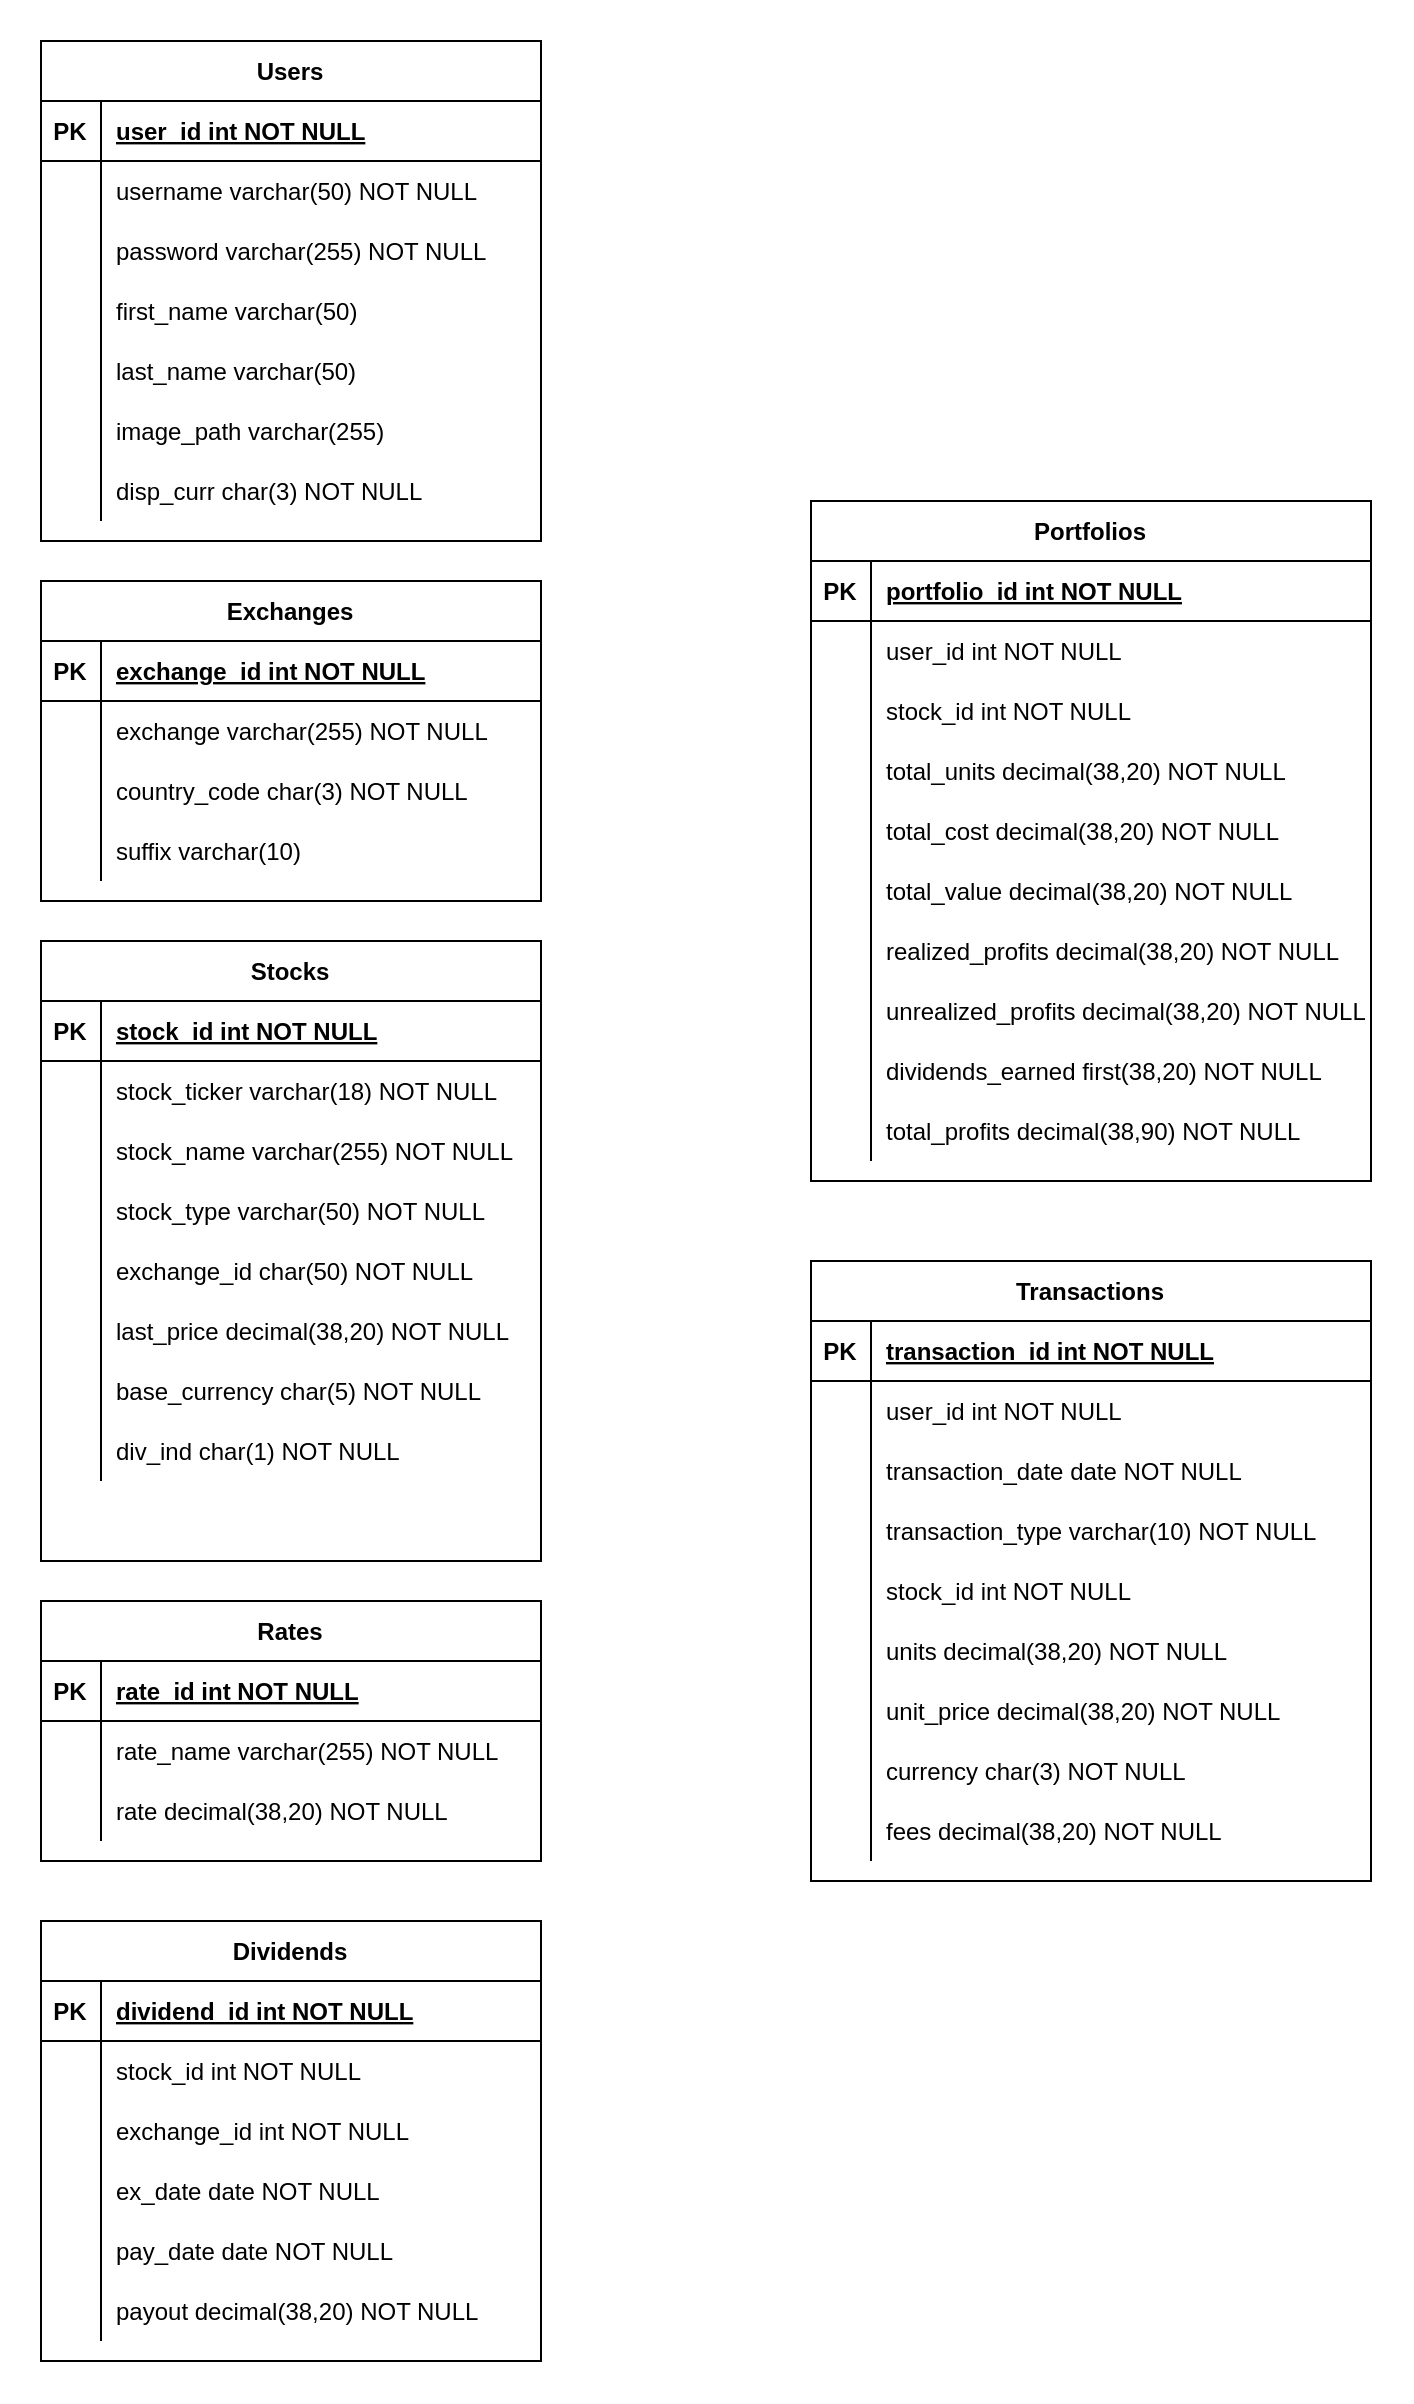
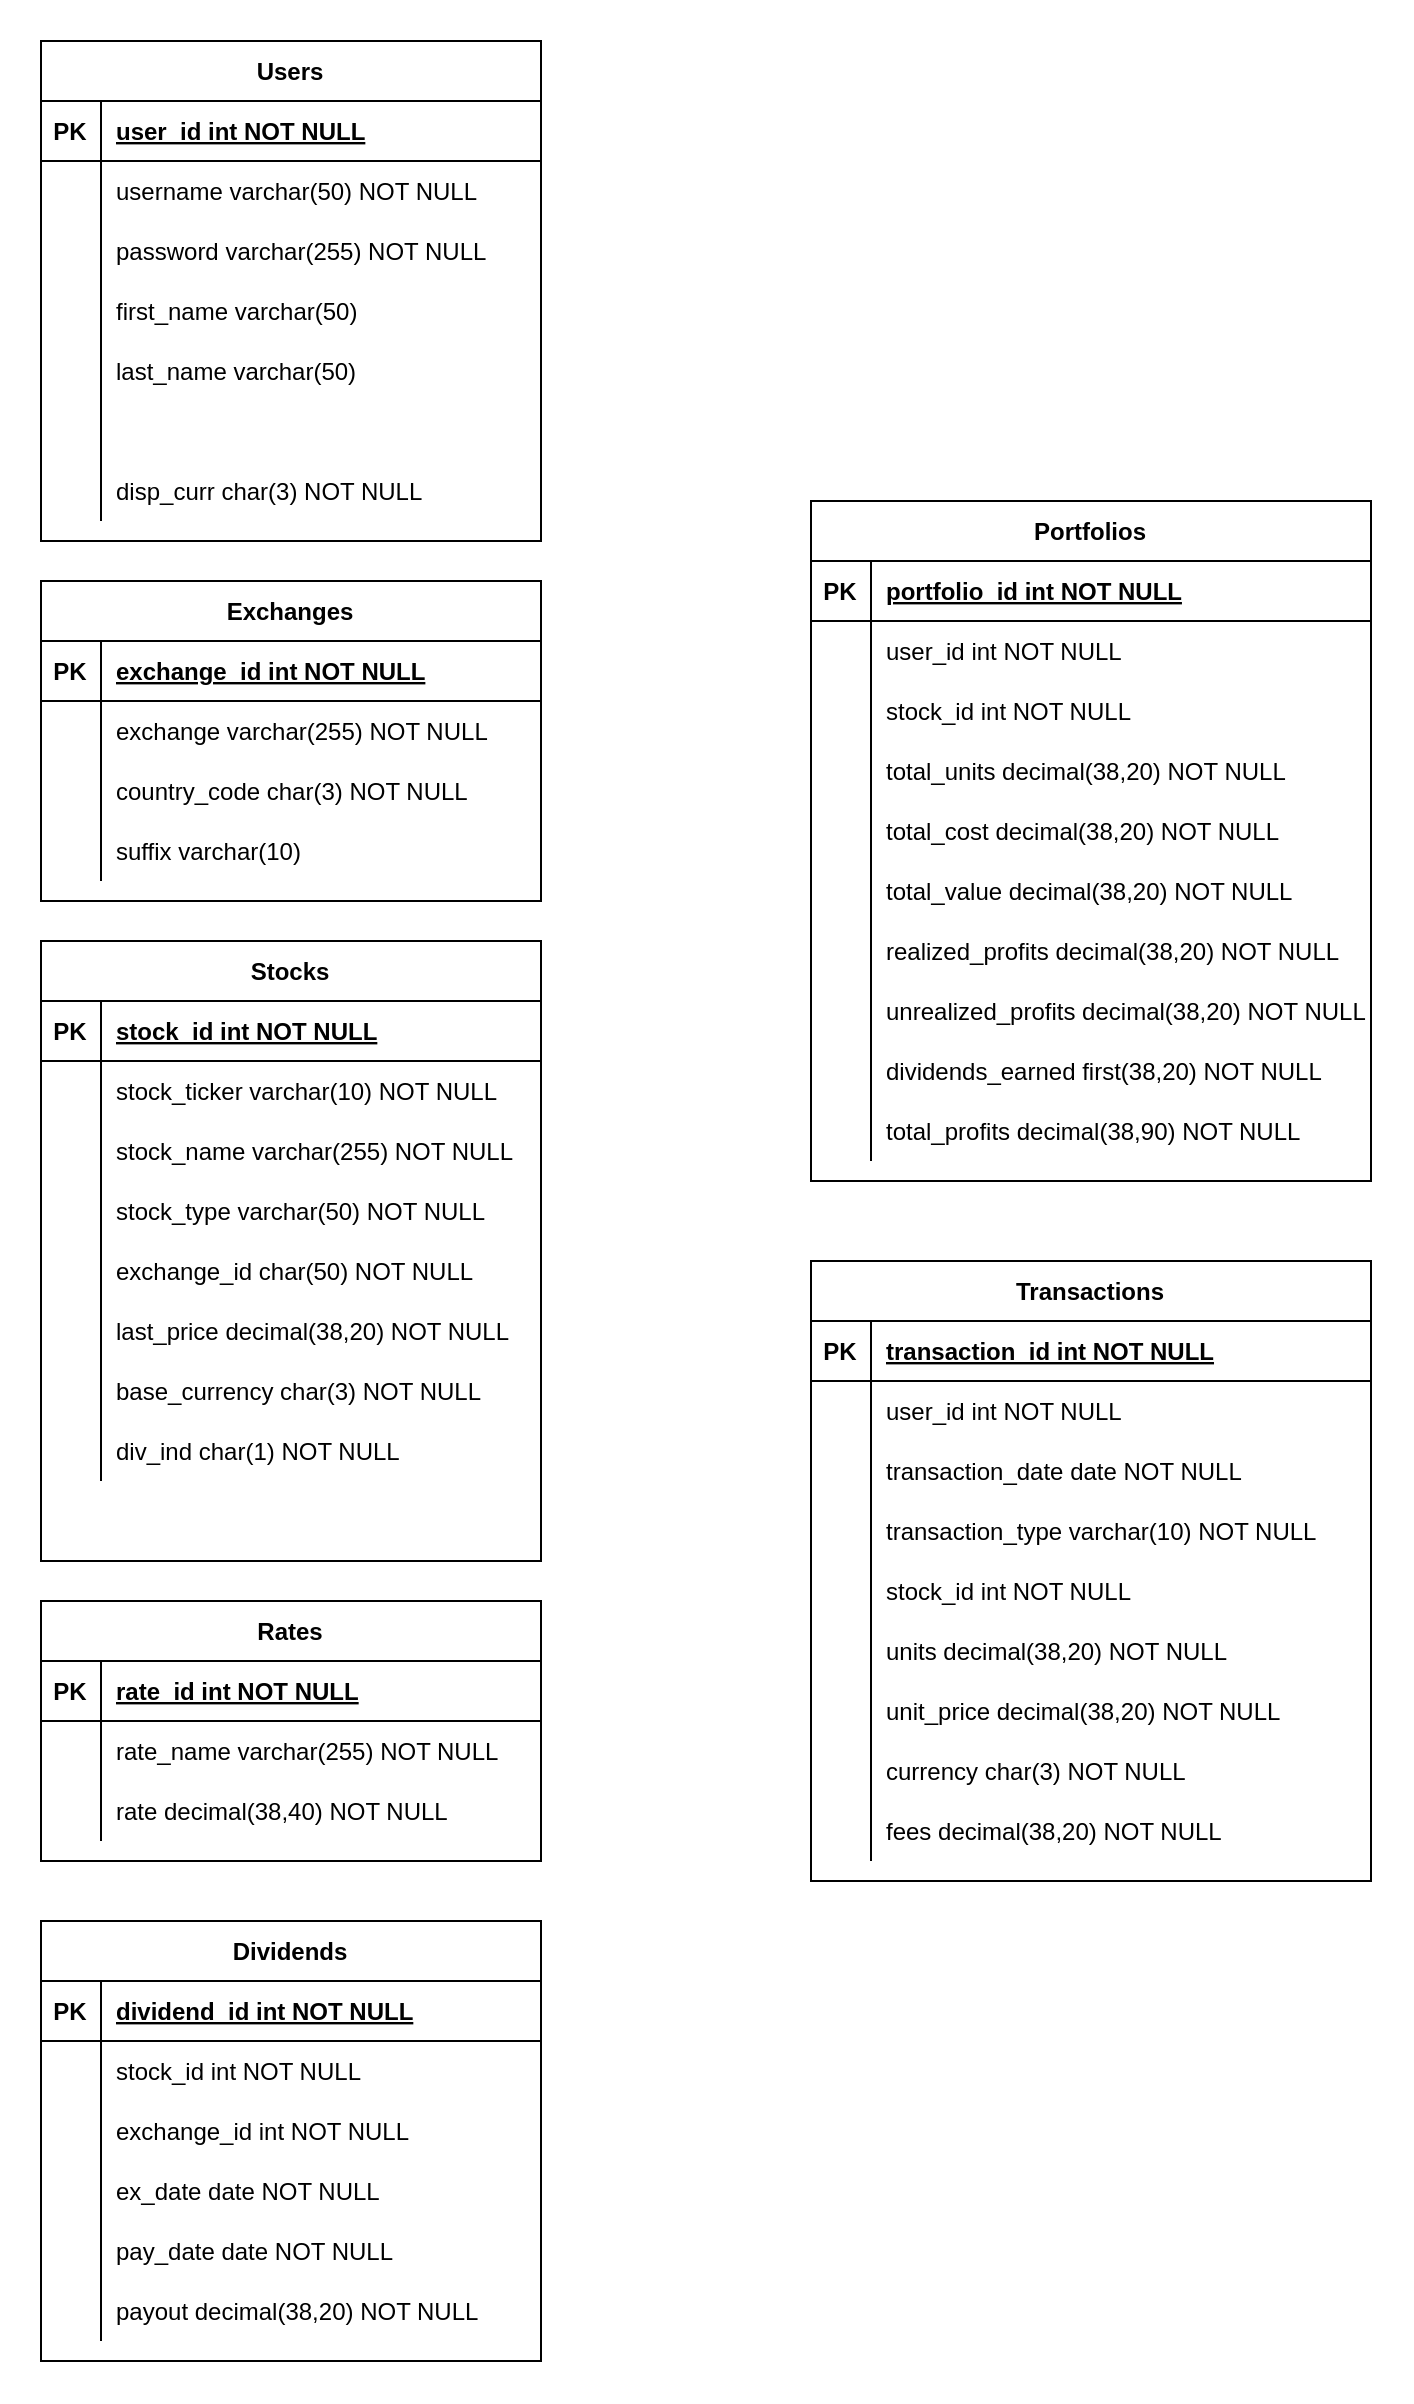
(321, 431) -> none
(325, 1092) -> (325, 1092)
(308, 1392) -> (308, 1392)
(285, 1812) -> (285, 1812)
